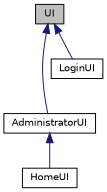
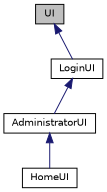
(43, 74) -> (61, 101)
